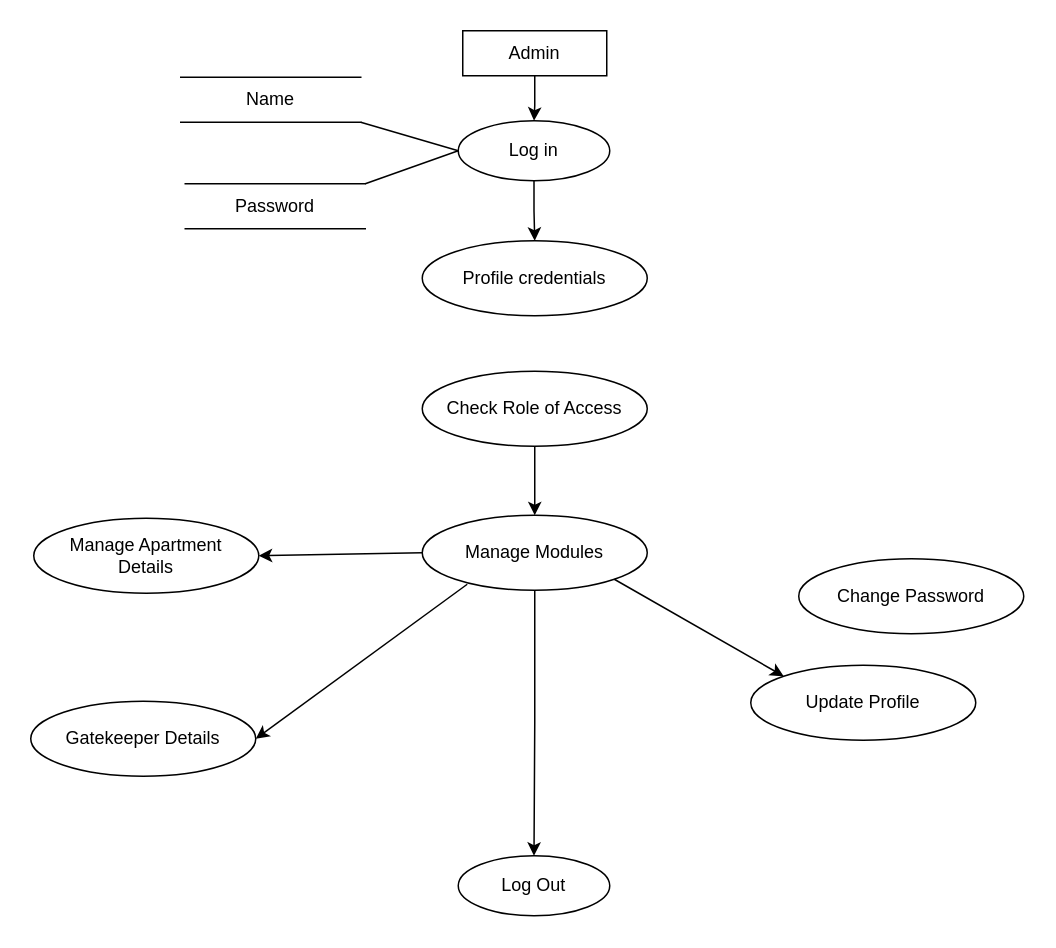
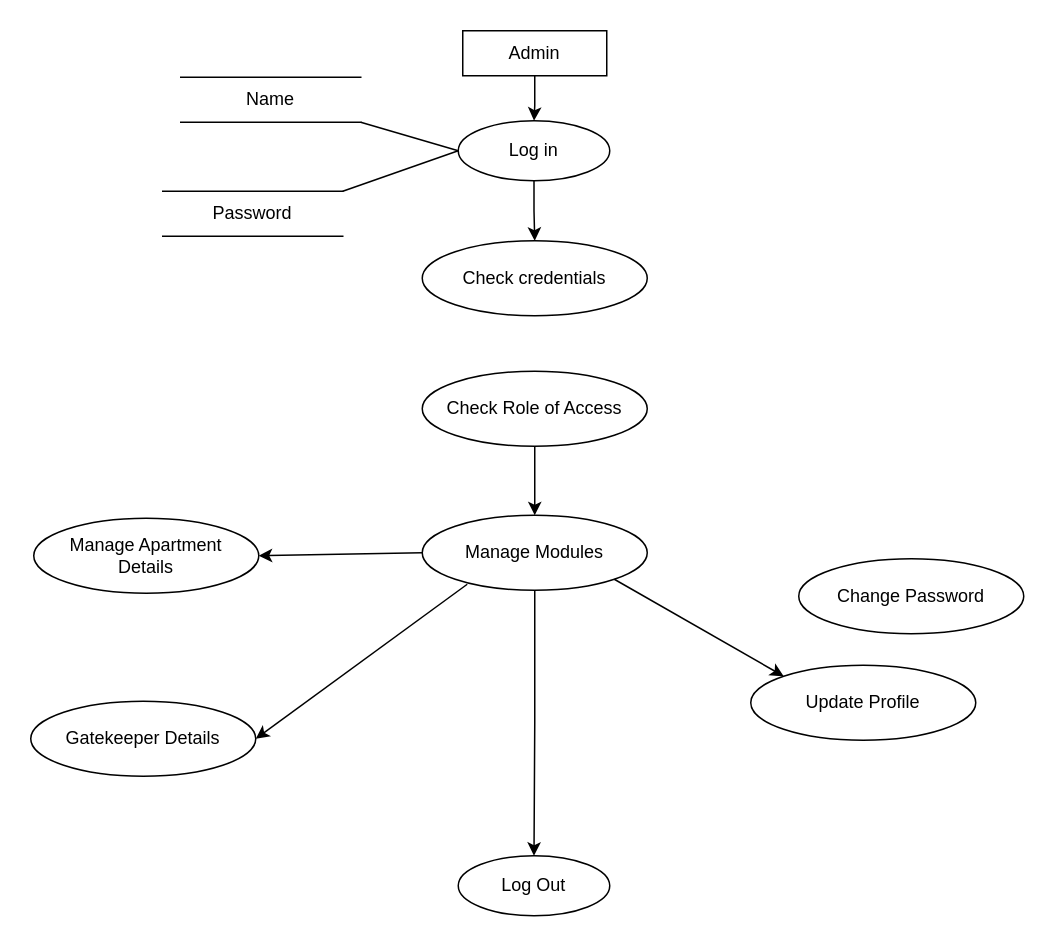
(275, 206) -> (253, 214)
(535, 278) -> (535, 278)
